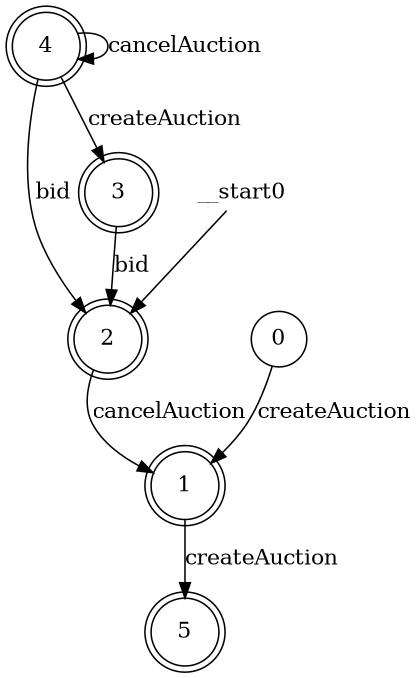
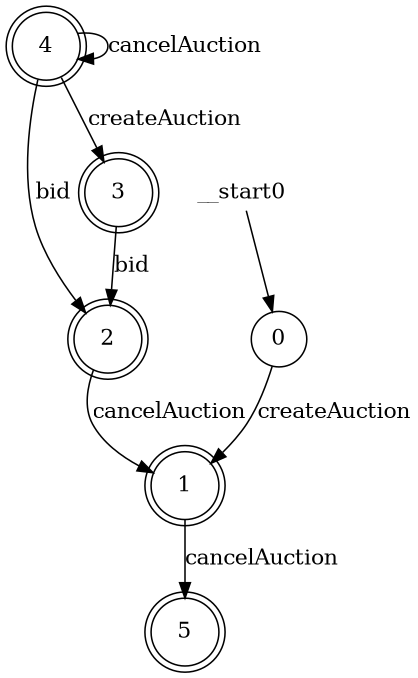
(184, 256) -> (257, 254)
(262, 559) -> (262, 559)
